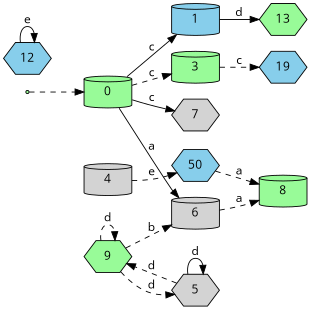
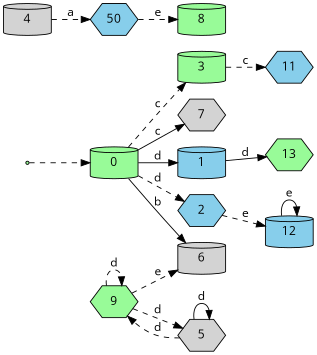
(152, 47) -> (158, 156)
(27, 58) -> (289, 232)
(283, 67) -> (289, 67)
(152, 146) -> (158, 202)
(239, 171) -> (158, 13)
(152, 172) -> (71, 13)
(235, 207) -> none
none -> (202, 211)
(152, 228) -> (158, 272)
